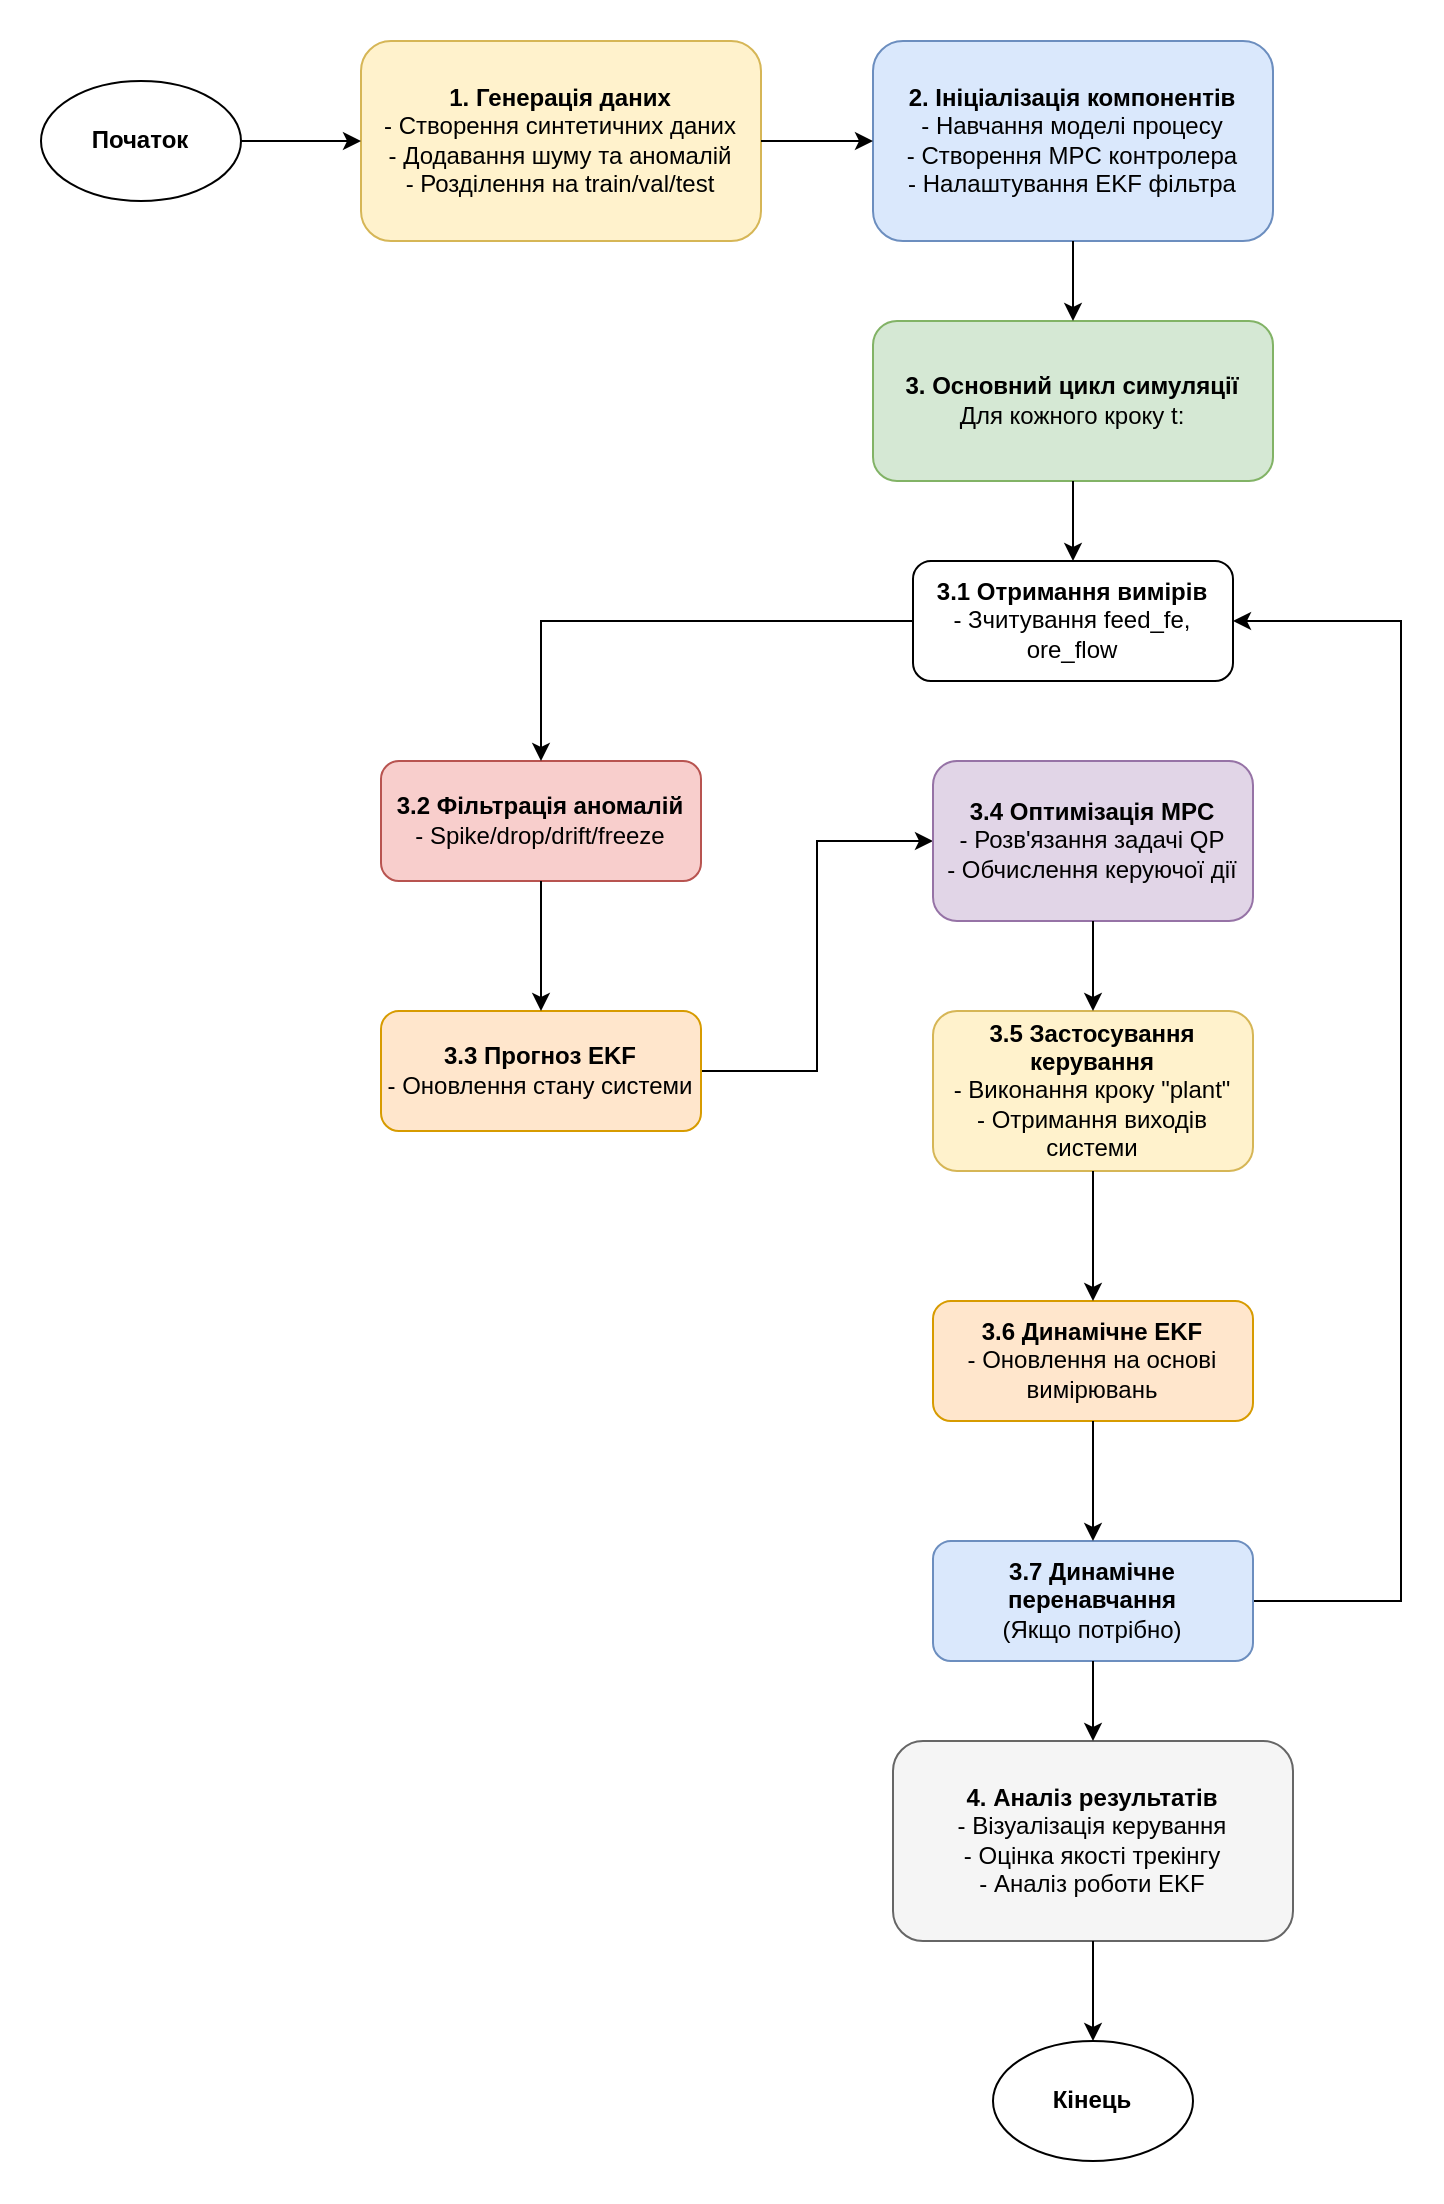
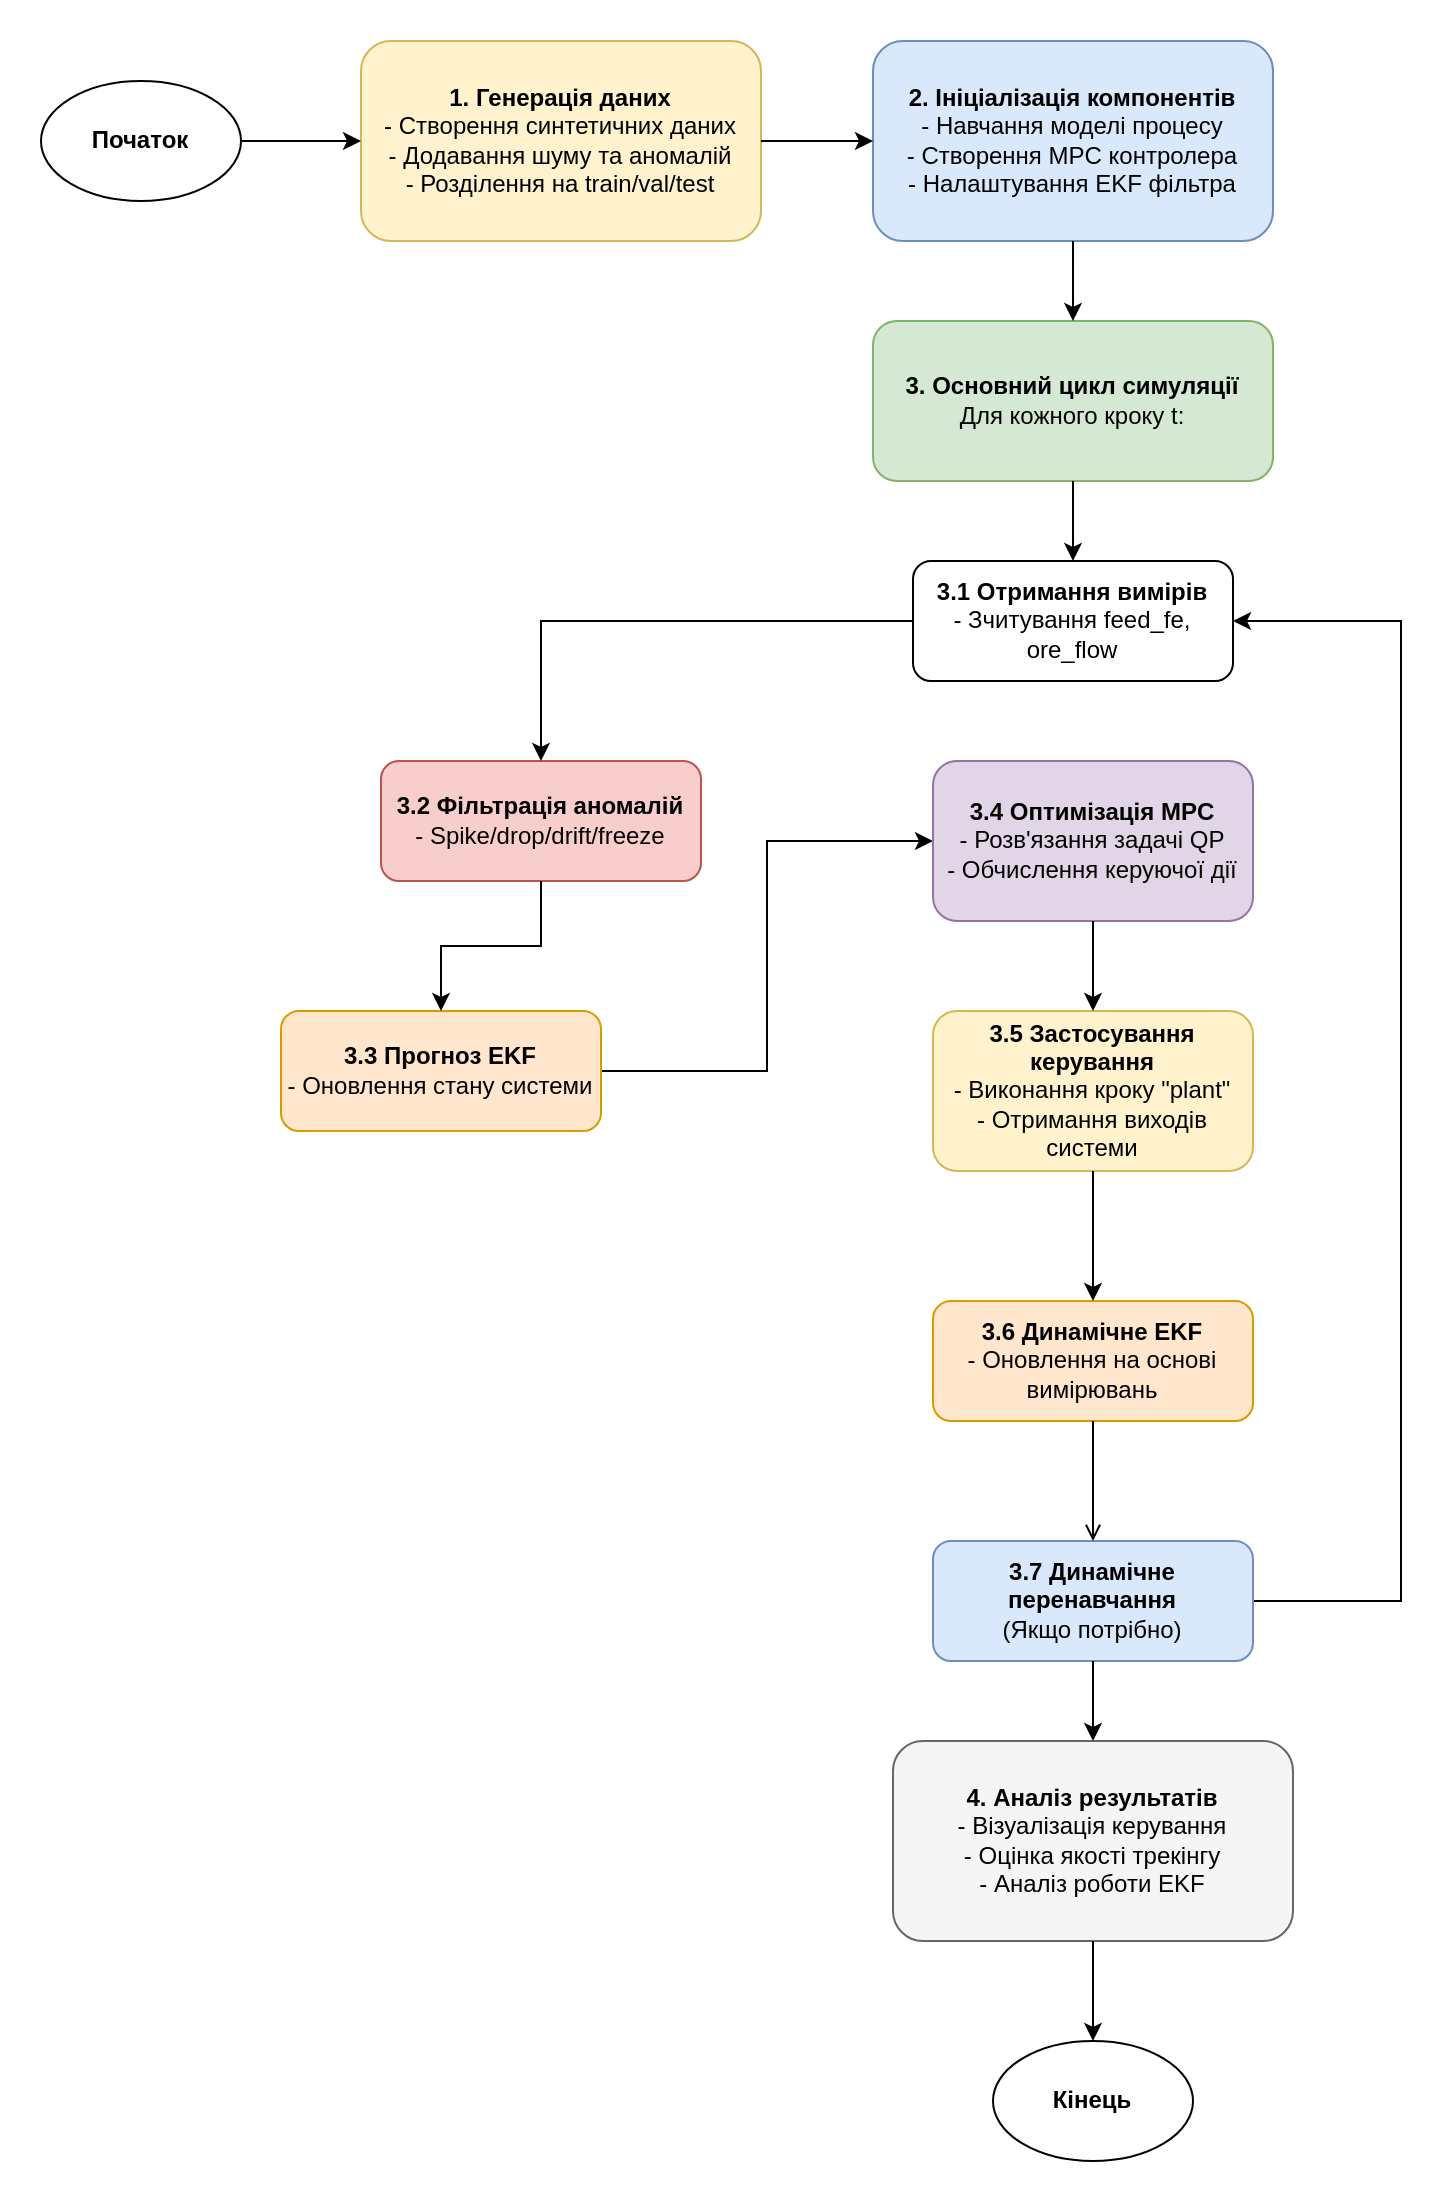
(541, 1071) -> (441, 1071)
(1093, 1526) -> (1093, 1528)
